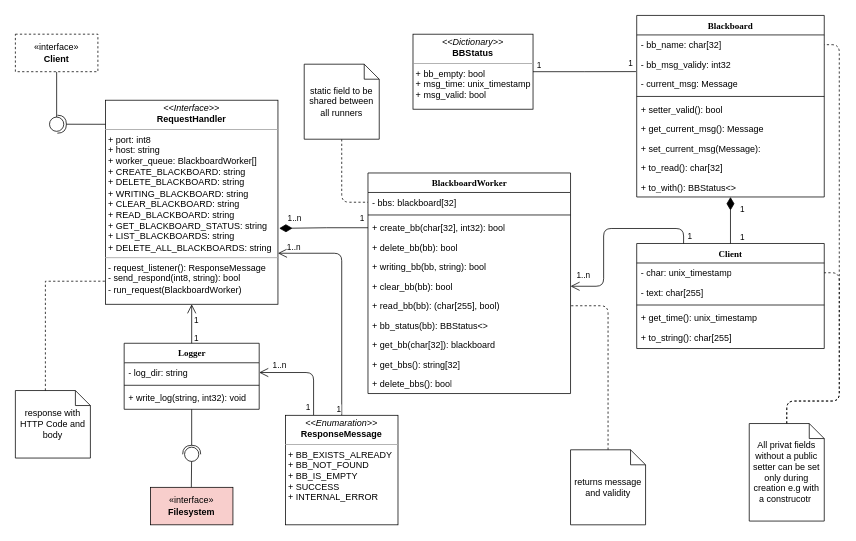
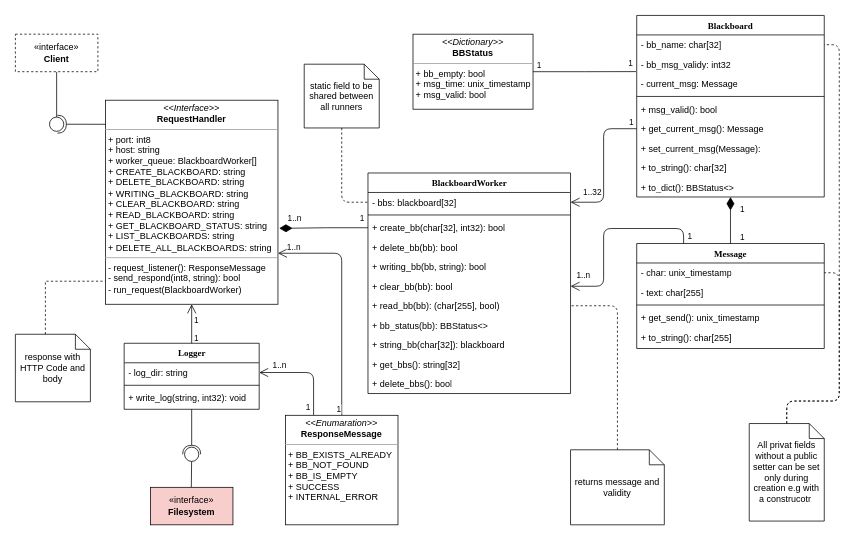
(342, 102) -> (342, 96)
(689, 110) -> (682, 110)
none -> (603, 164)
(690, 169) -> (694, 169)
(694, 188) -> (694, 188)
(731, 254) -> (731, 254)
(704, 319) -> (706, 319)
(443, 346) -> (450, 346)
(53, 424) -> (53, 368)
(608, 487) -> (617, 487)
